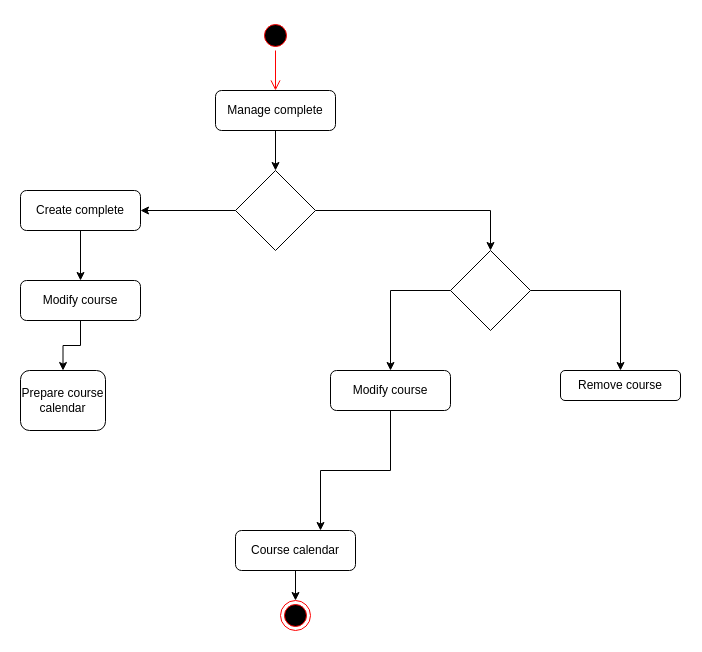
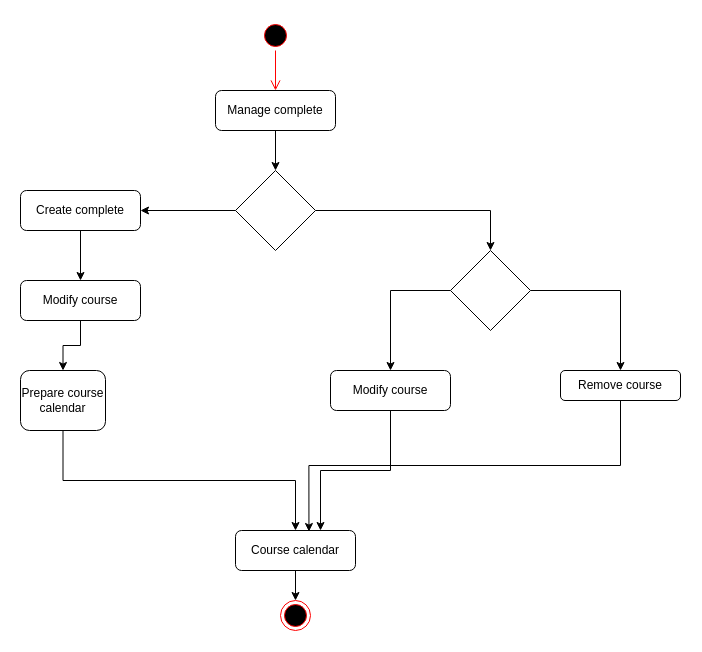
none -> (468, 466)
none -> (175, 481)
